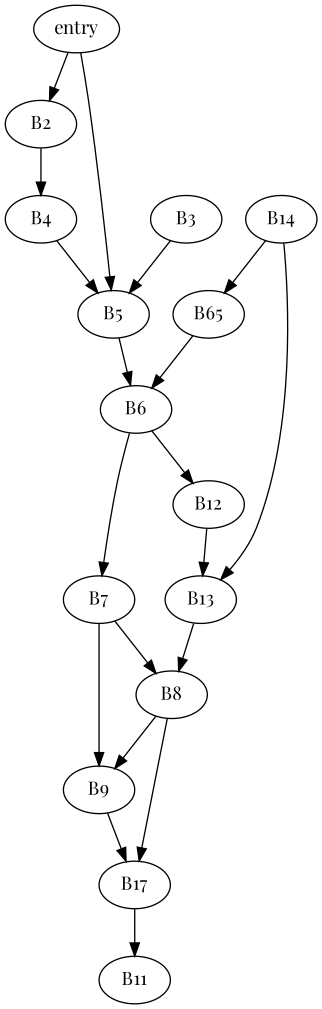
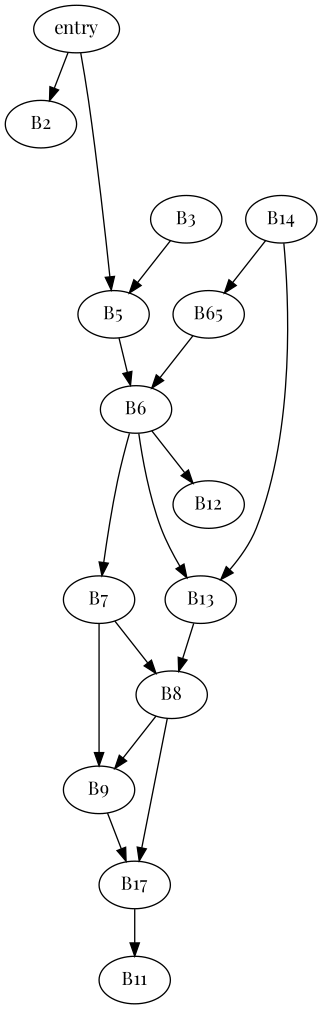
(41, 219) -> none
(205, 546) -> (153, 502)
